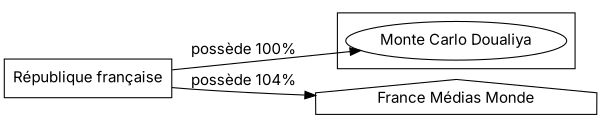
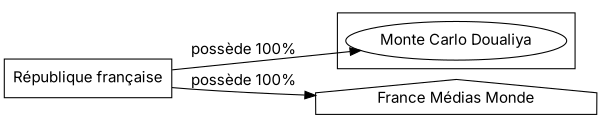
(244, 81) -> (244, 81)
